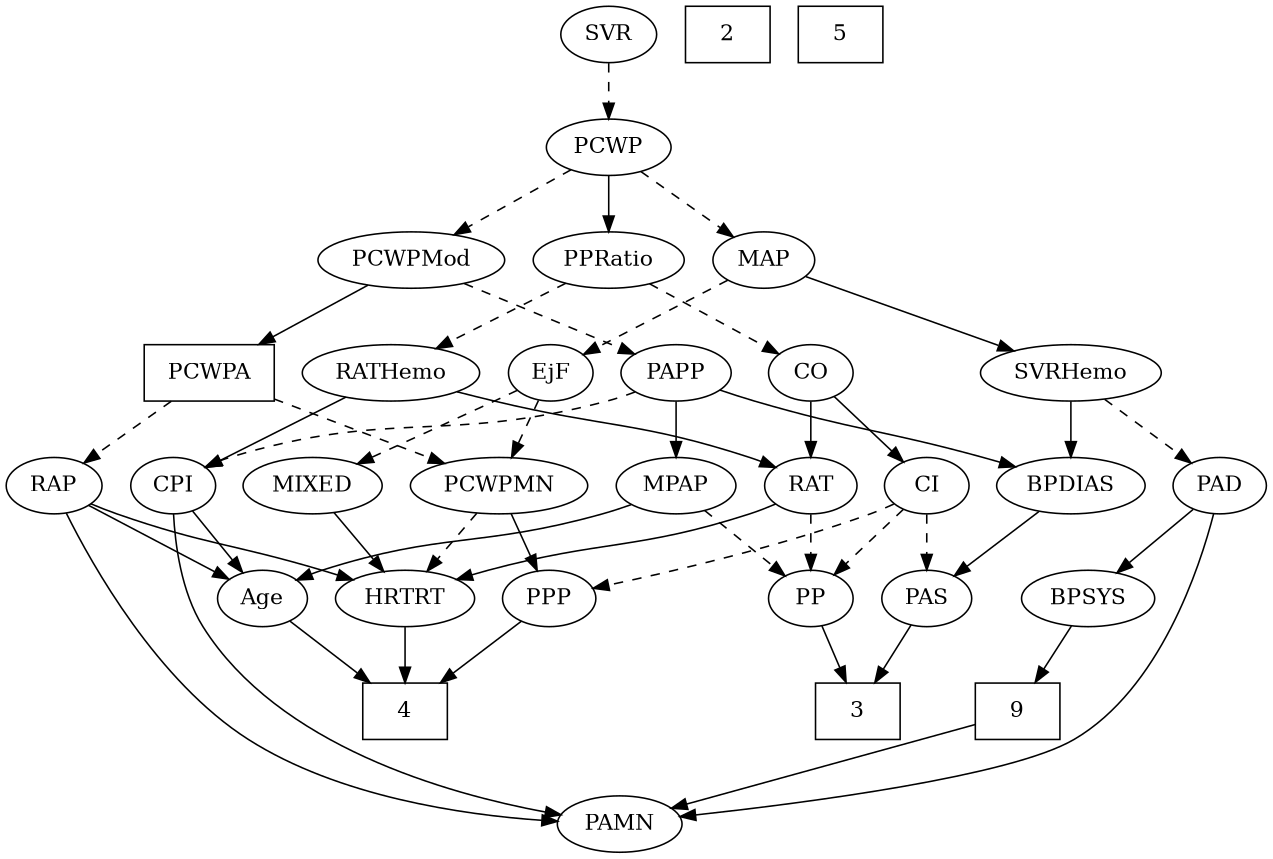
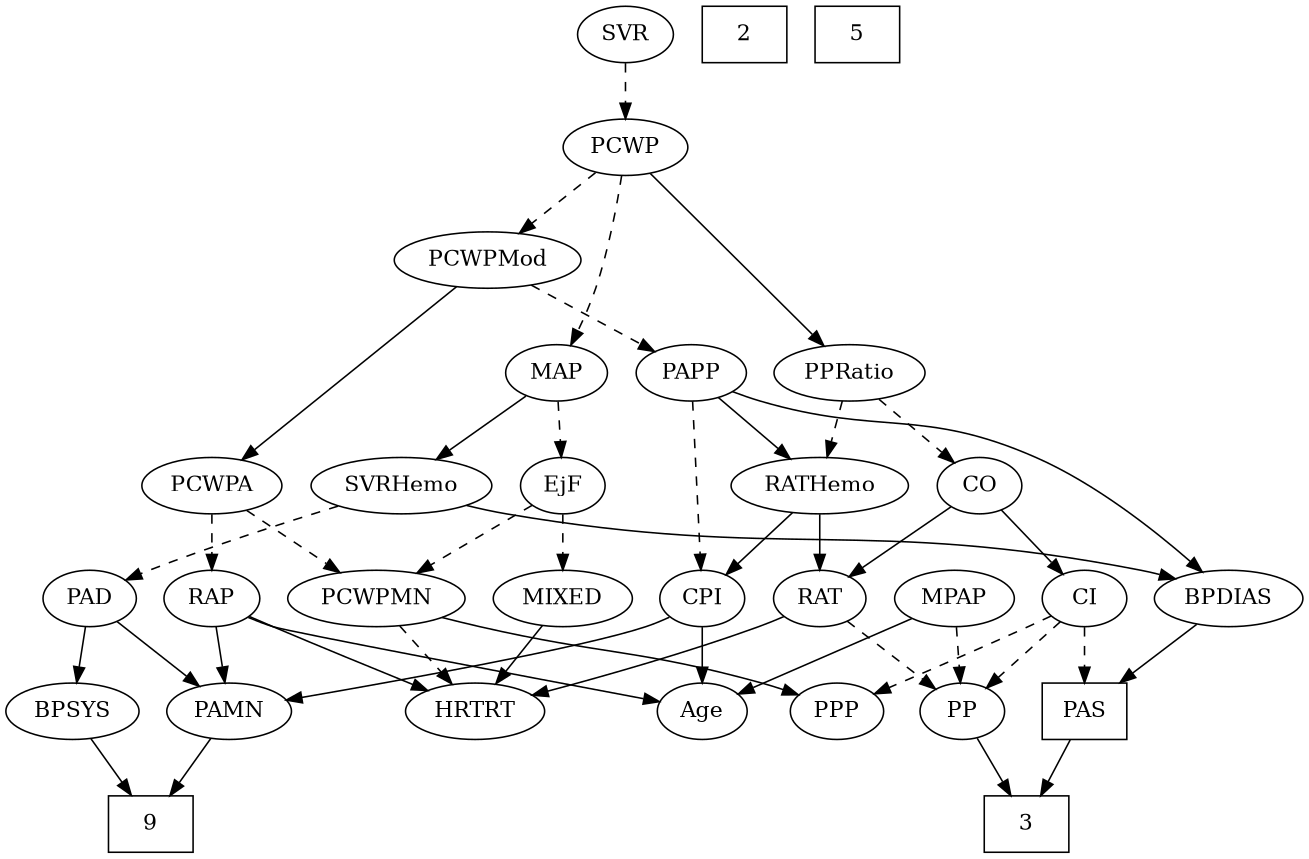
(209, 373) -> (212, 486)
(676, 422) -> (748, 423)
(927, 598) -> (1085, 711)
(405, 711) -> none
(831, 764) -> (195, 760)
